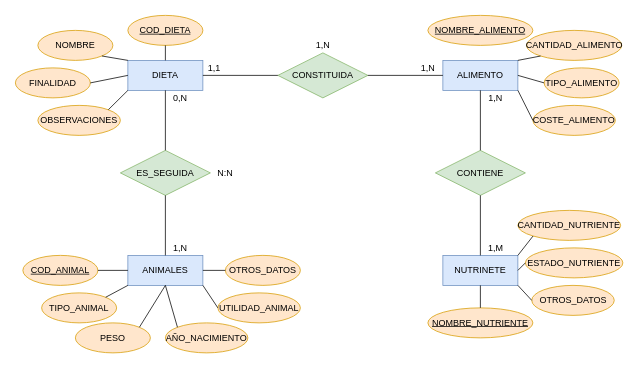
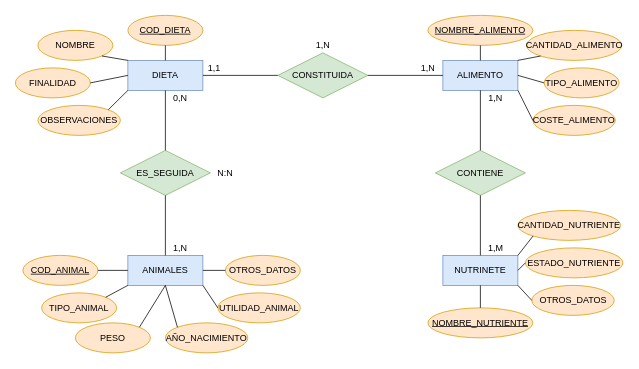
none -> (480, 53)
